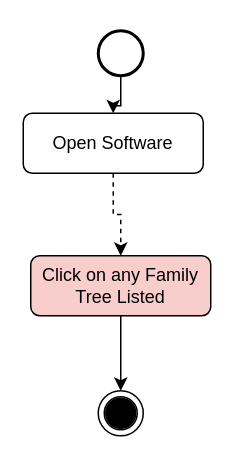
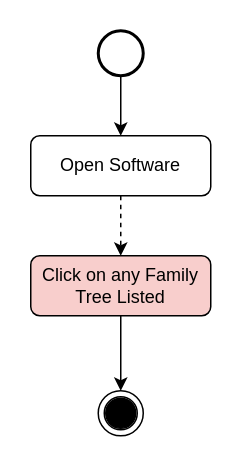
(113, 143) -> (121, 166)
